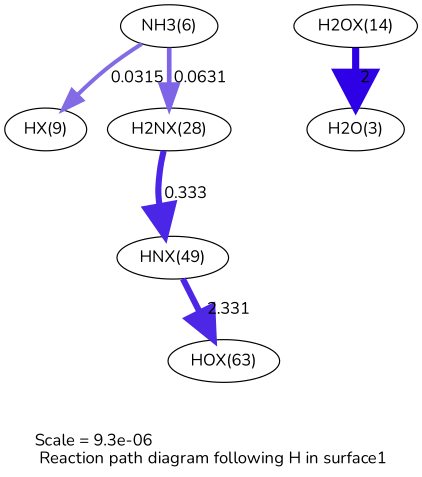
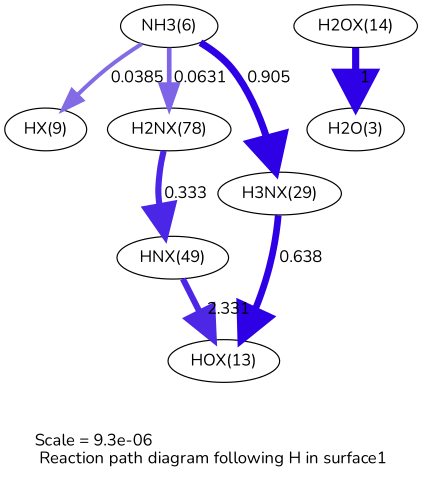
(135, 78) -> (135, 78)
(363, 78) -> (363, 78)
(169, 129) -> (169, 129)
none -> (280, 194)
(224, 361) -> (224, 361)
